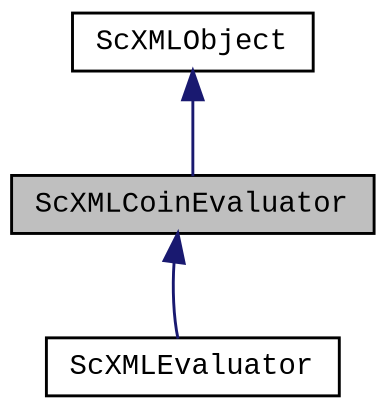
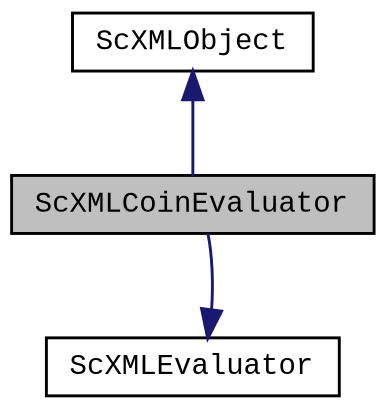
(174, 300) -> (212, 271)
